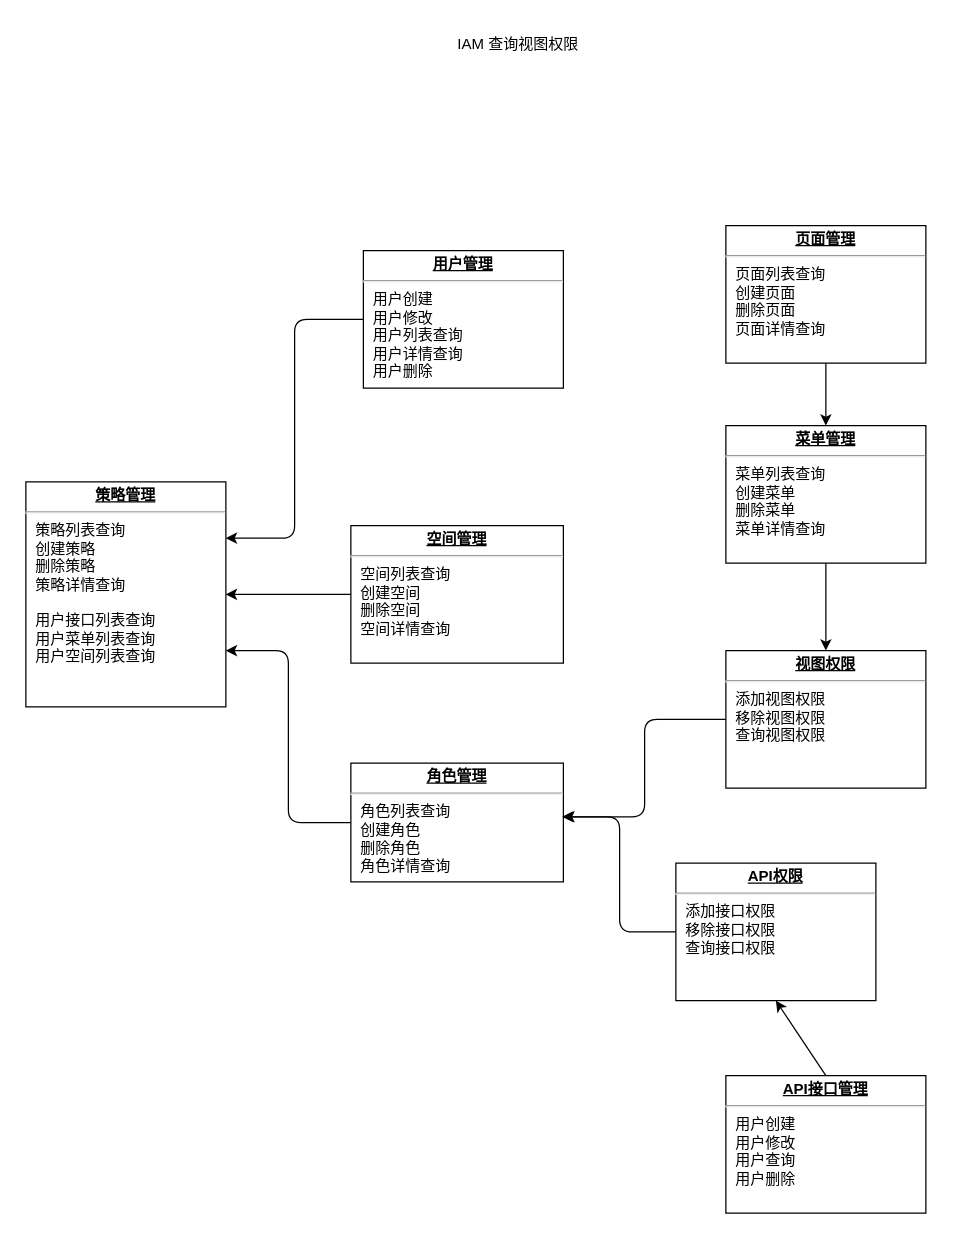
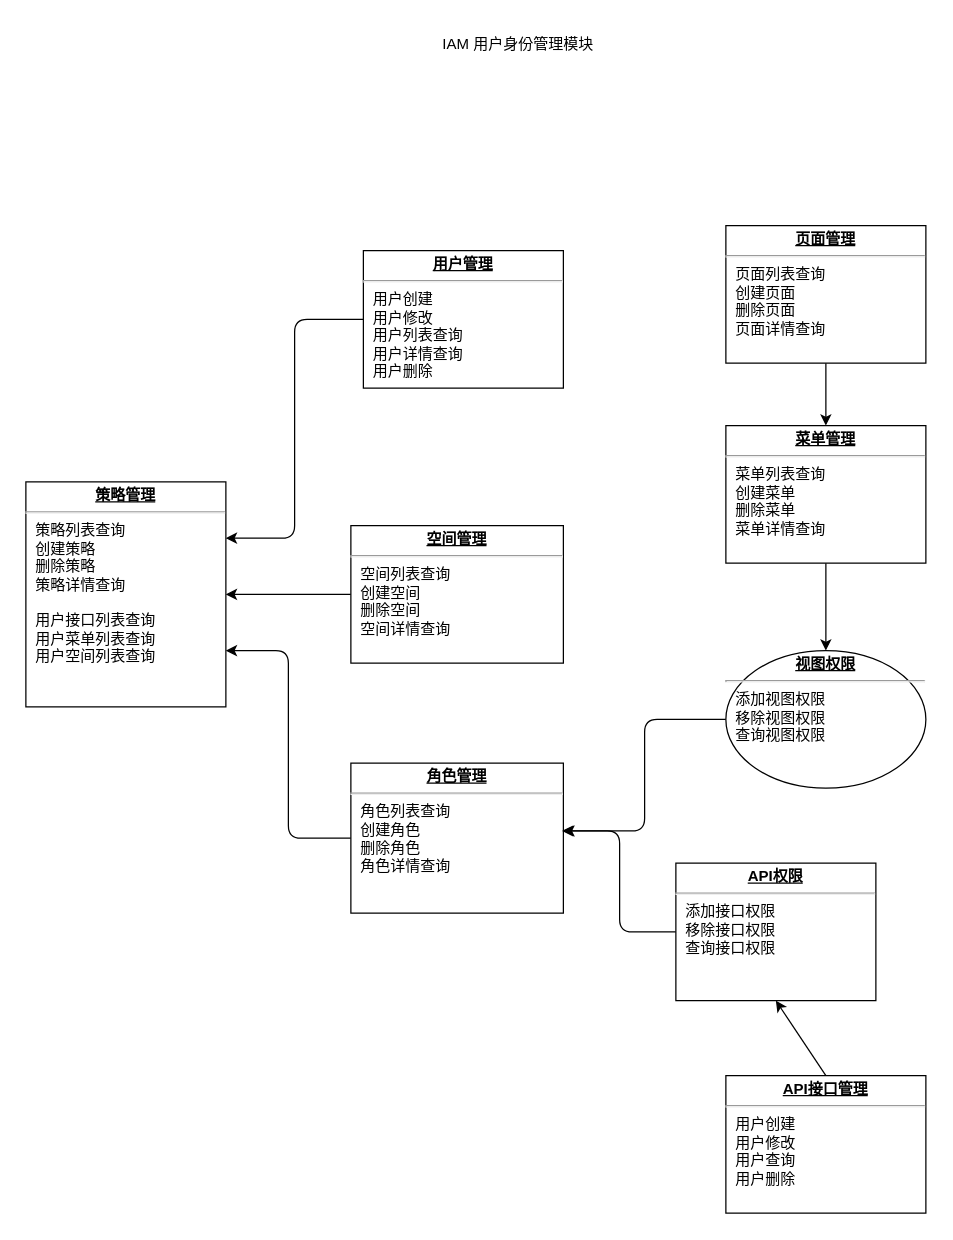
(518, 44) -> (518, 44)
(826, 719) -> (826, 719)
(457, 823) -> (457, 838)
